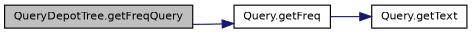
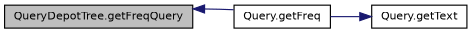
(208, 24) -> (219, 9)
